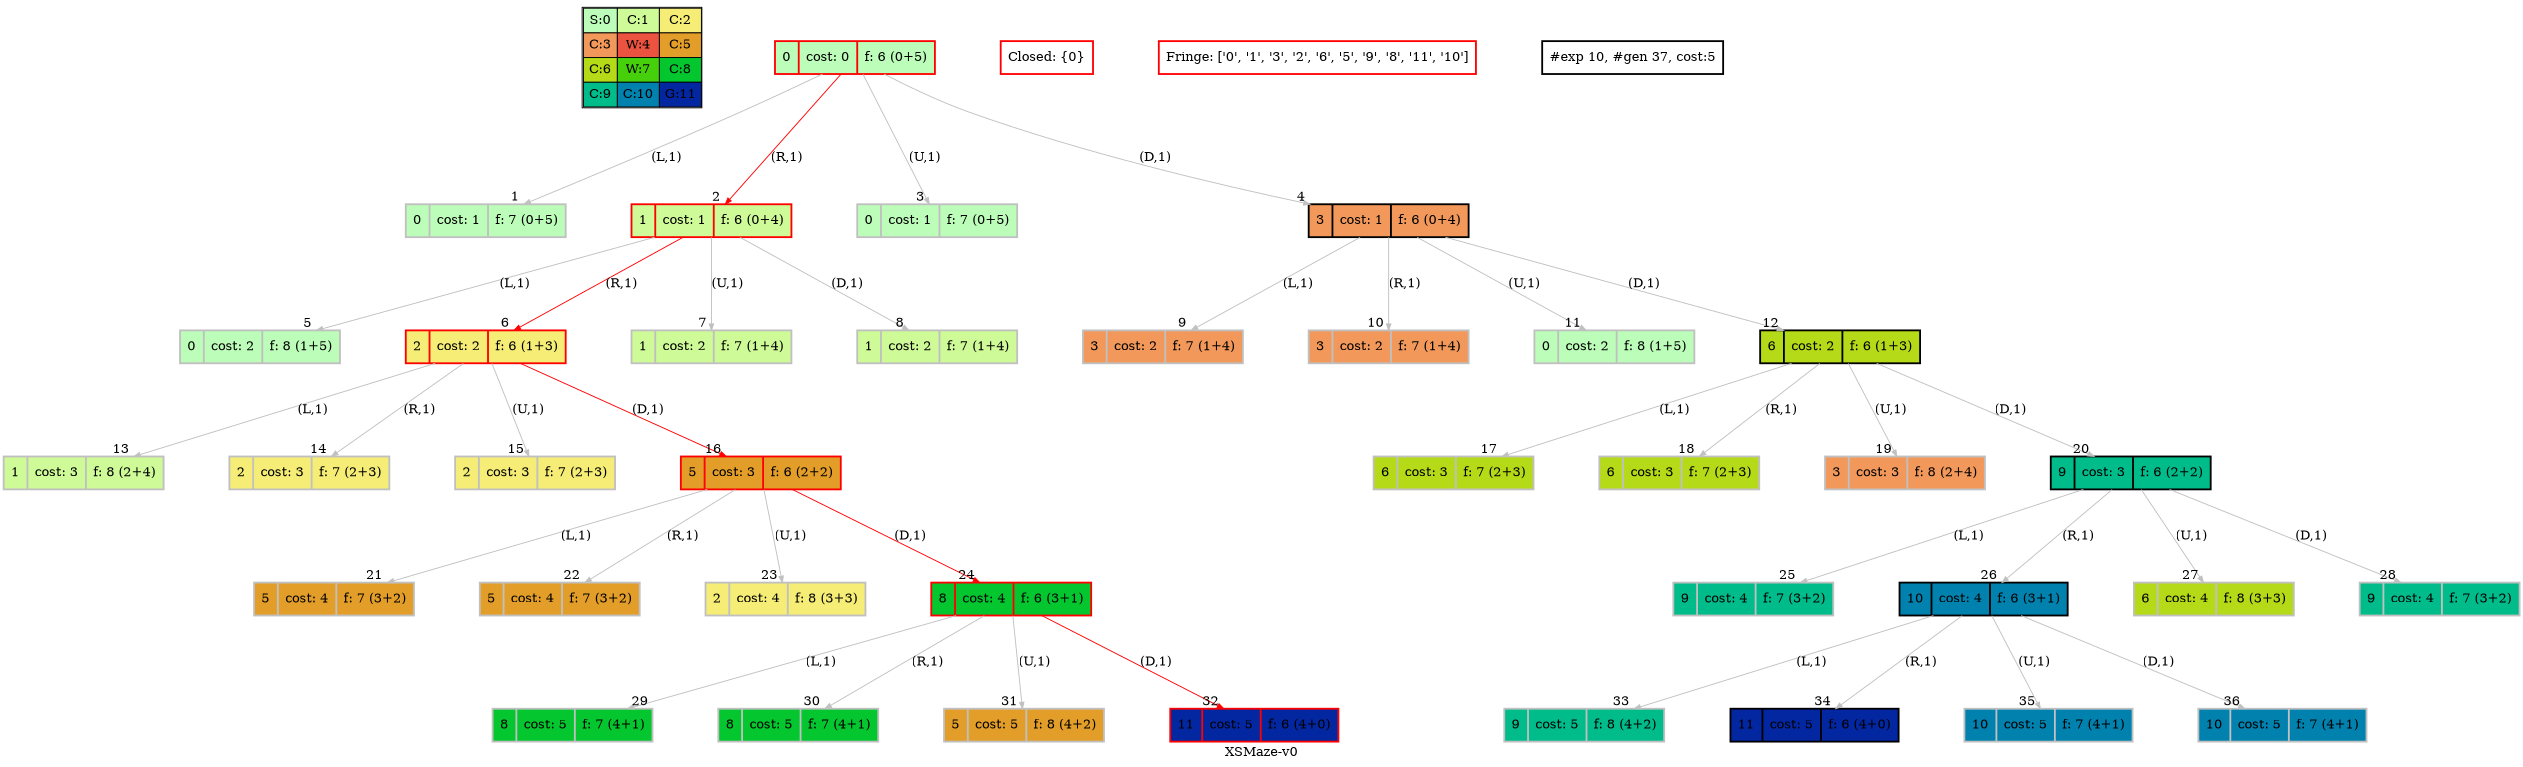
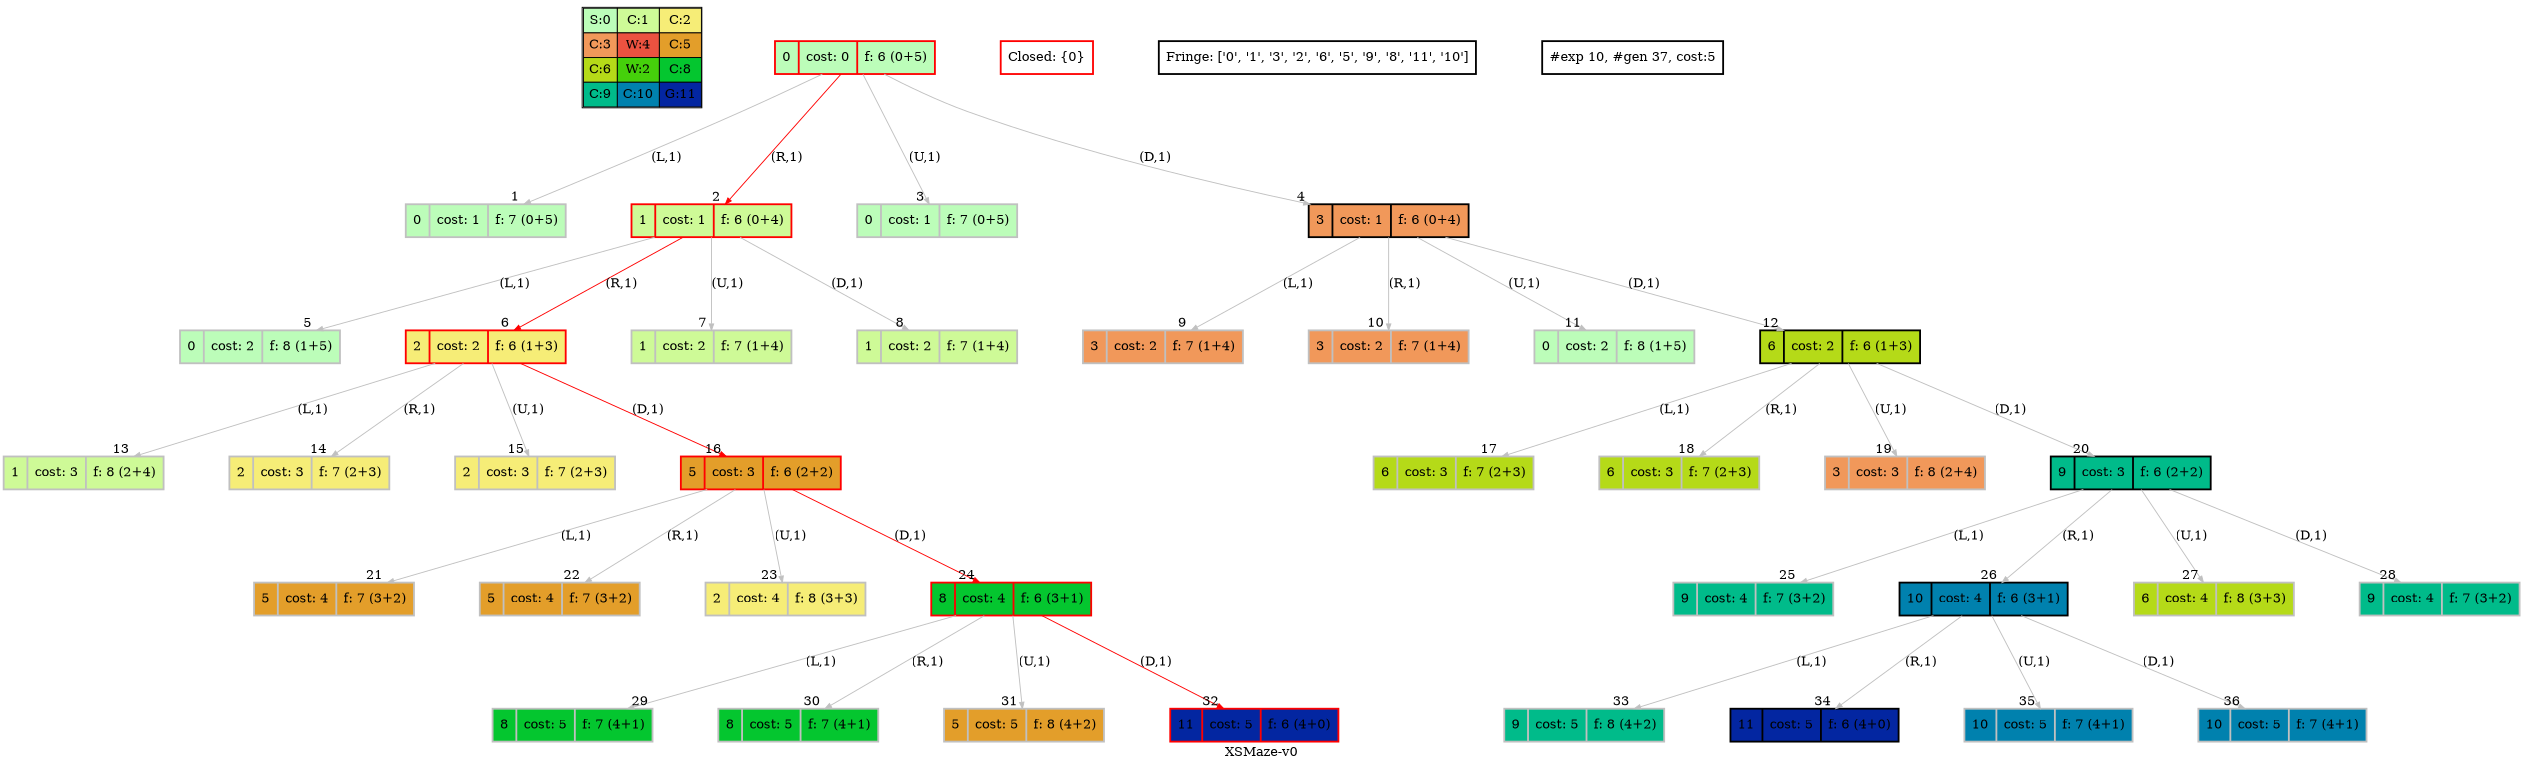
(1317, 58) -> (1317, 58)
(638, 69) -> (638, 69)
